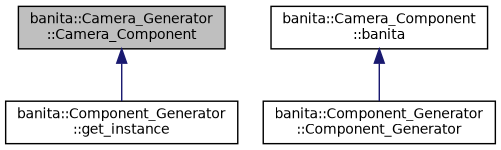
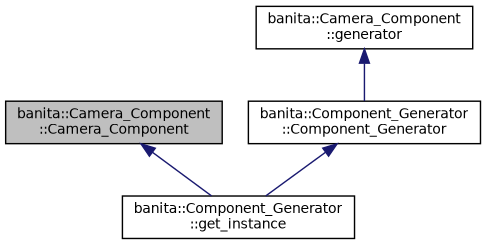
(122, 28) -> (114, 122)
(379, 28) -> (364, 28)
none -> (296, 174)
